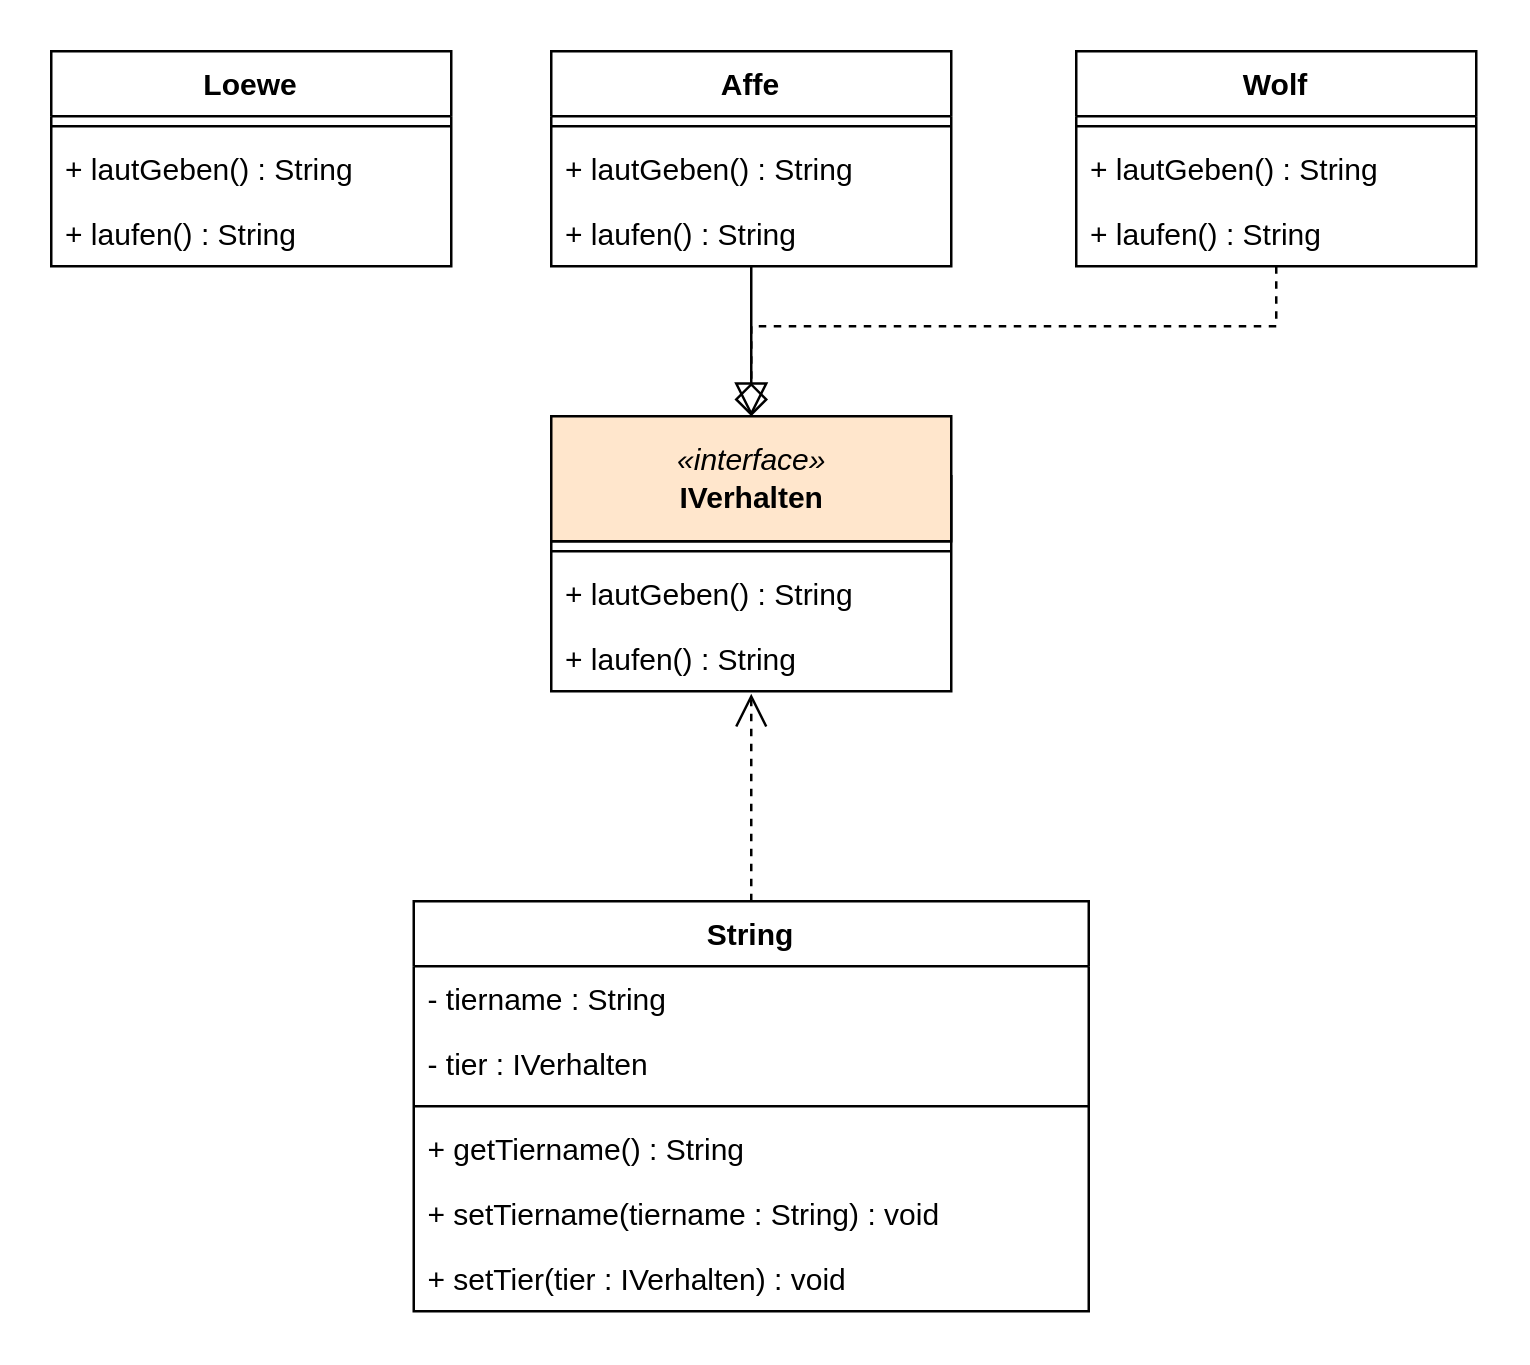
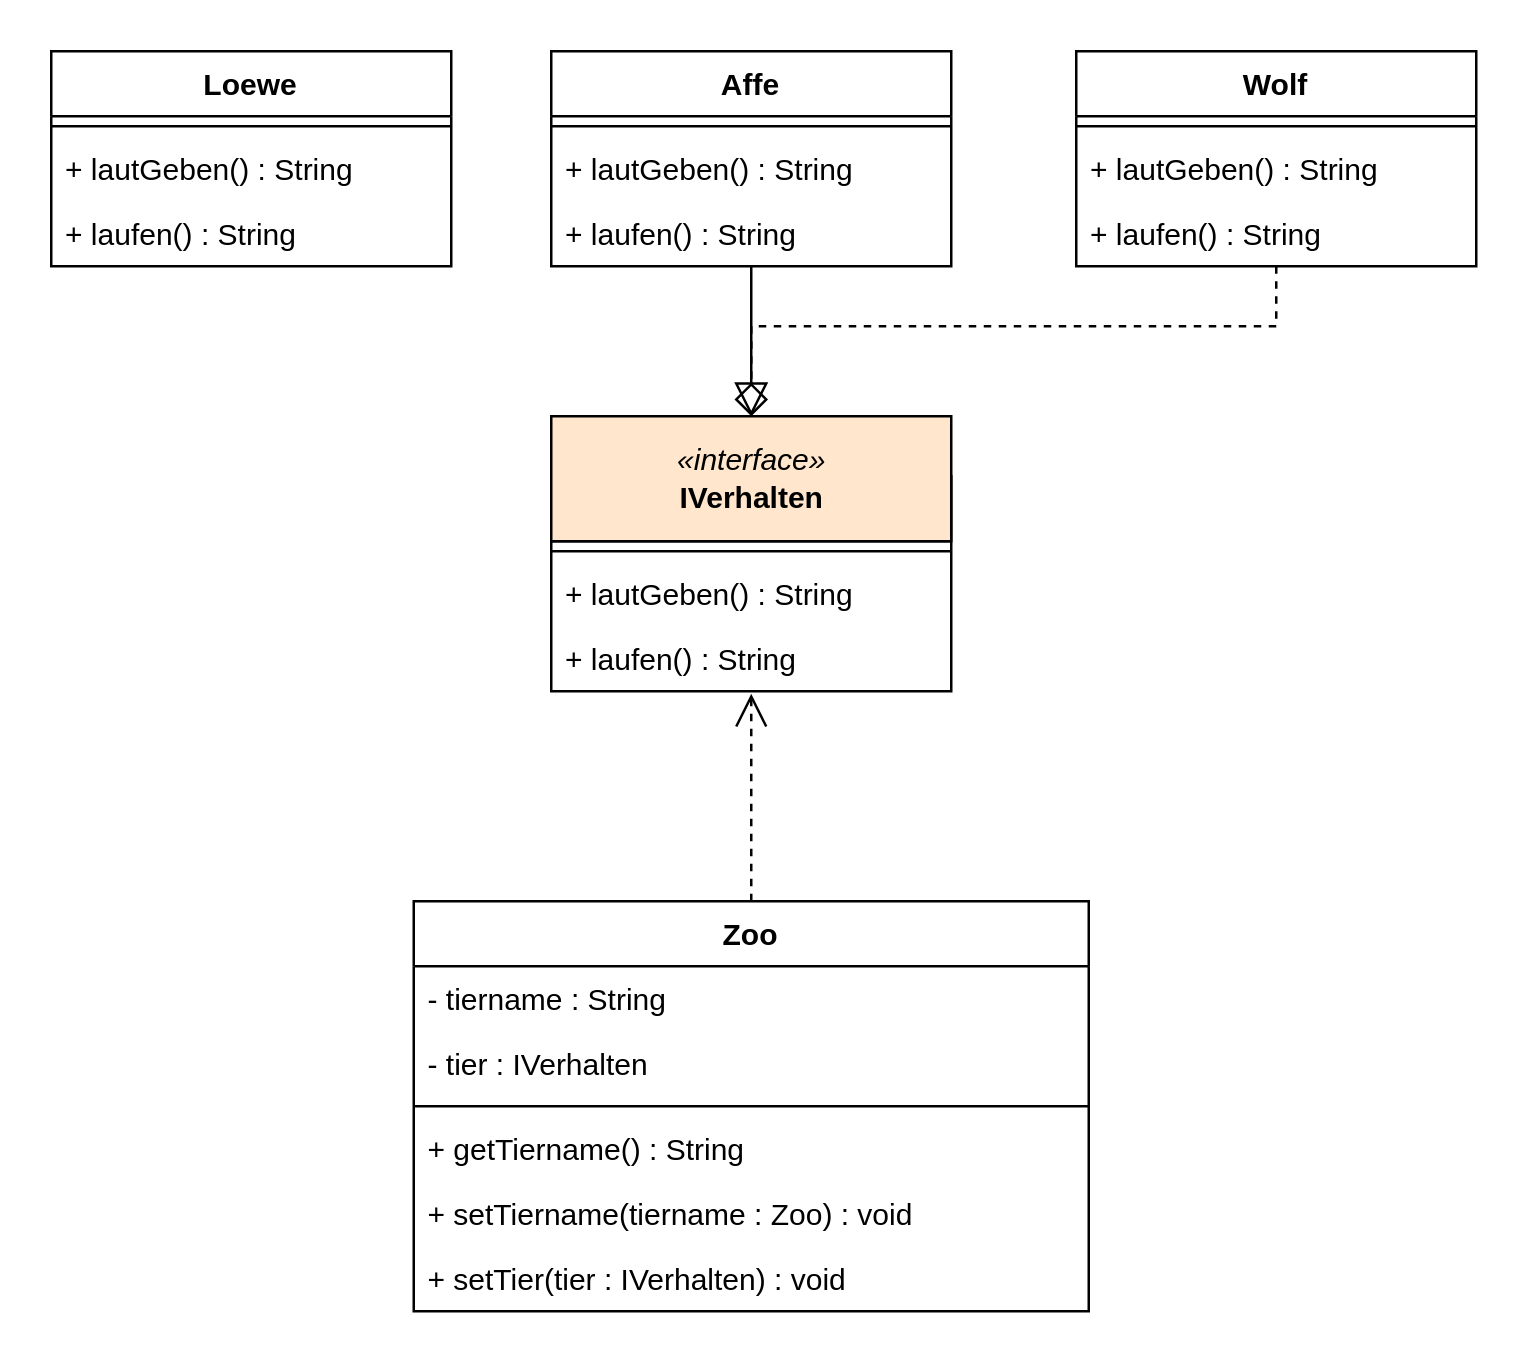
(750, 935) -> (750, 935)
(712, 1215) -> (691, 1215)
